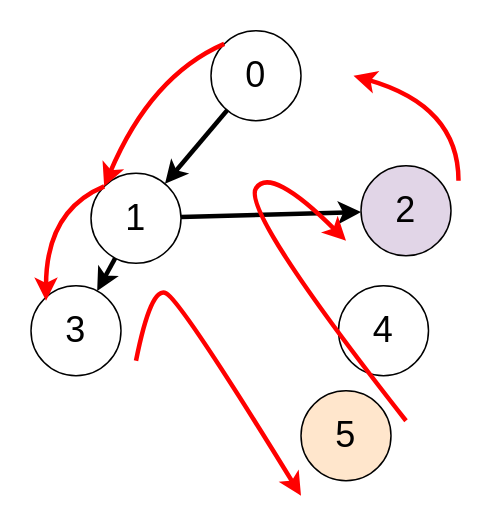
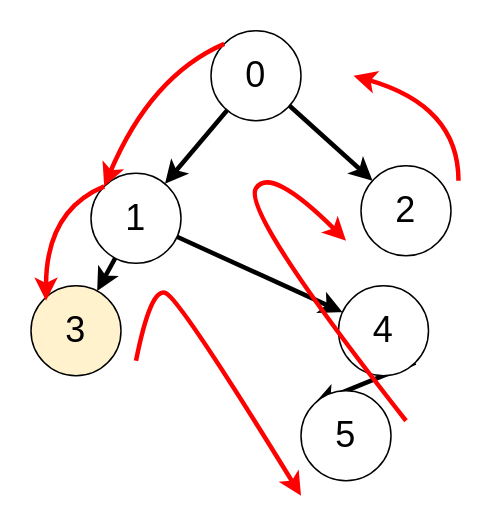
none -> (325, 138)
(406, 211) -> (406, 211)
(263, 215) -> (243, 267)
(76, 331) -> (76, 331)
none -> (367, 382)
(346, 436) -> (346, 436)
